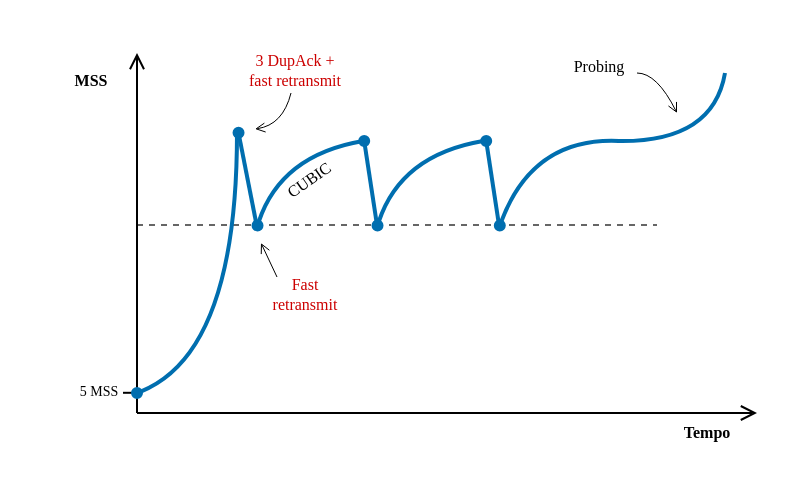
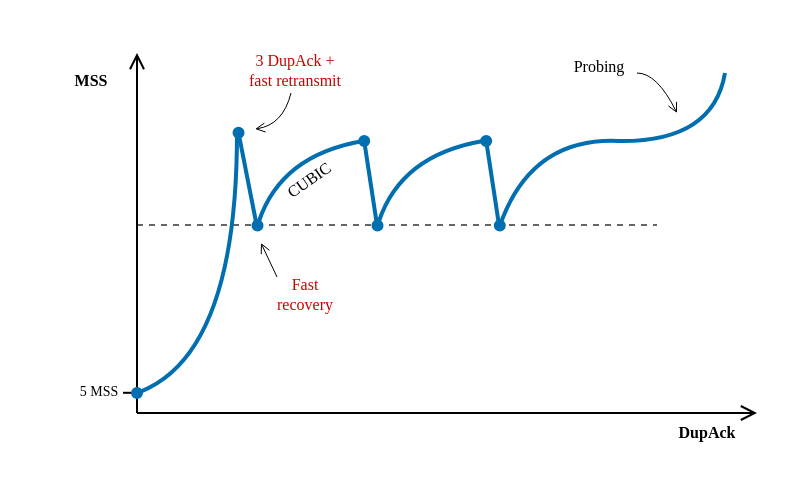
(306, 295) -> (306, 295)
(708, 433) -> (708, 433)
